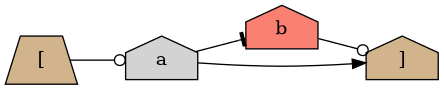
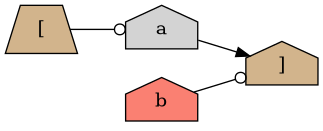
(217, 46) -> none
